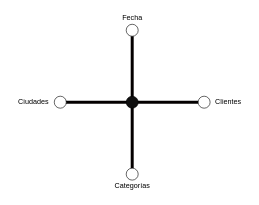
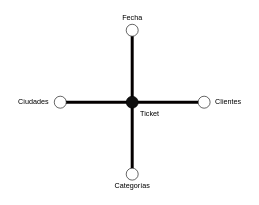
none -> (150, 114)
